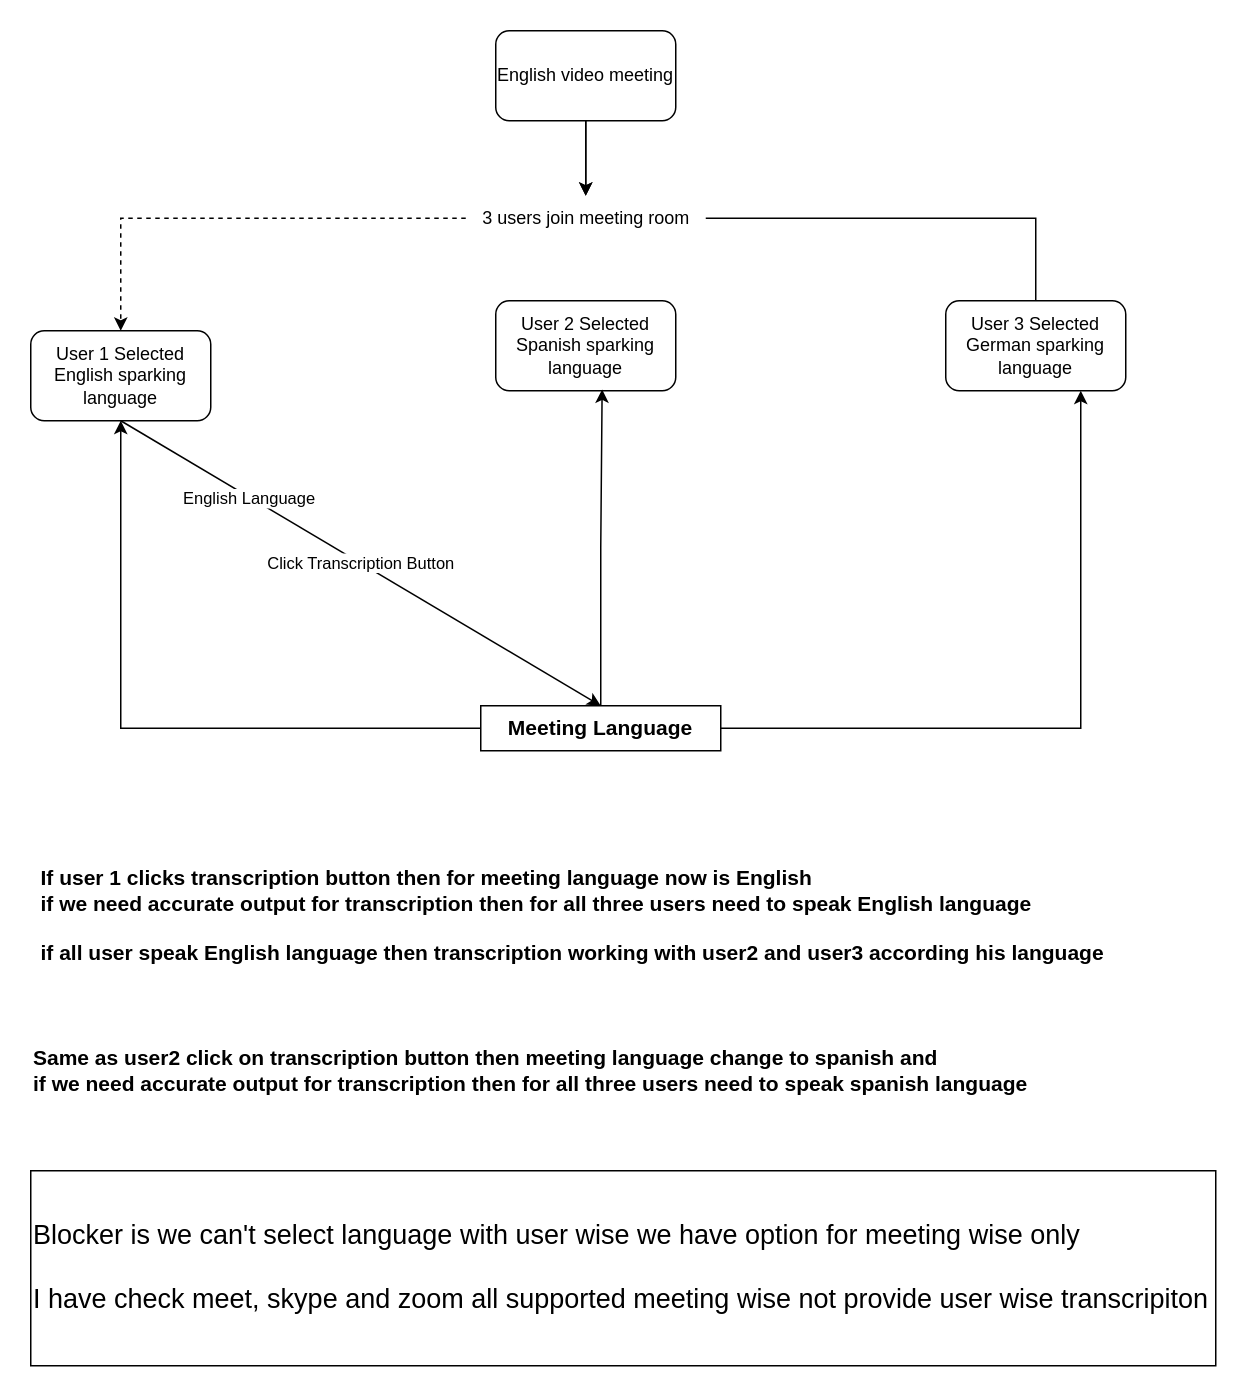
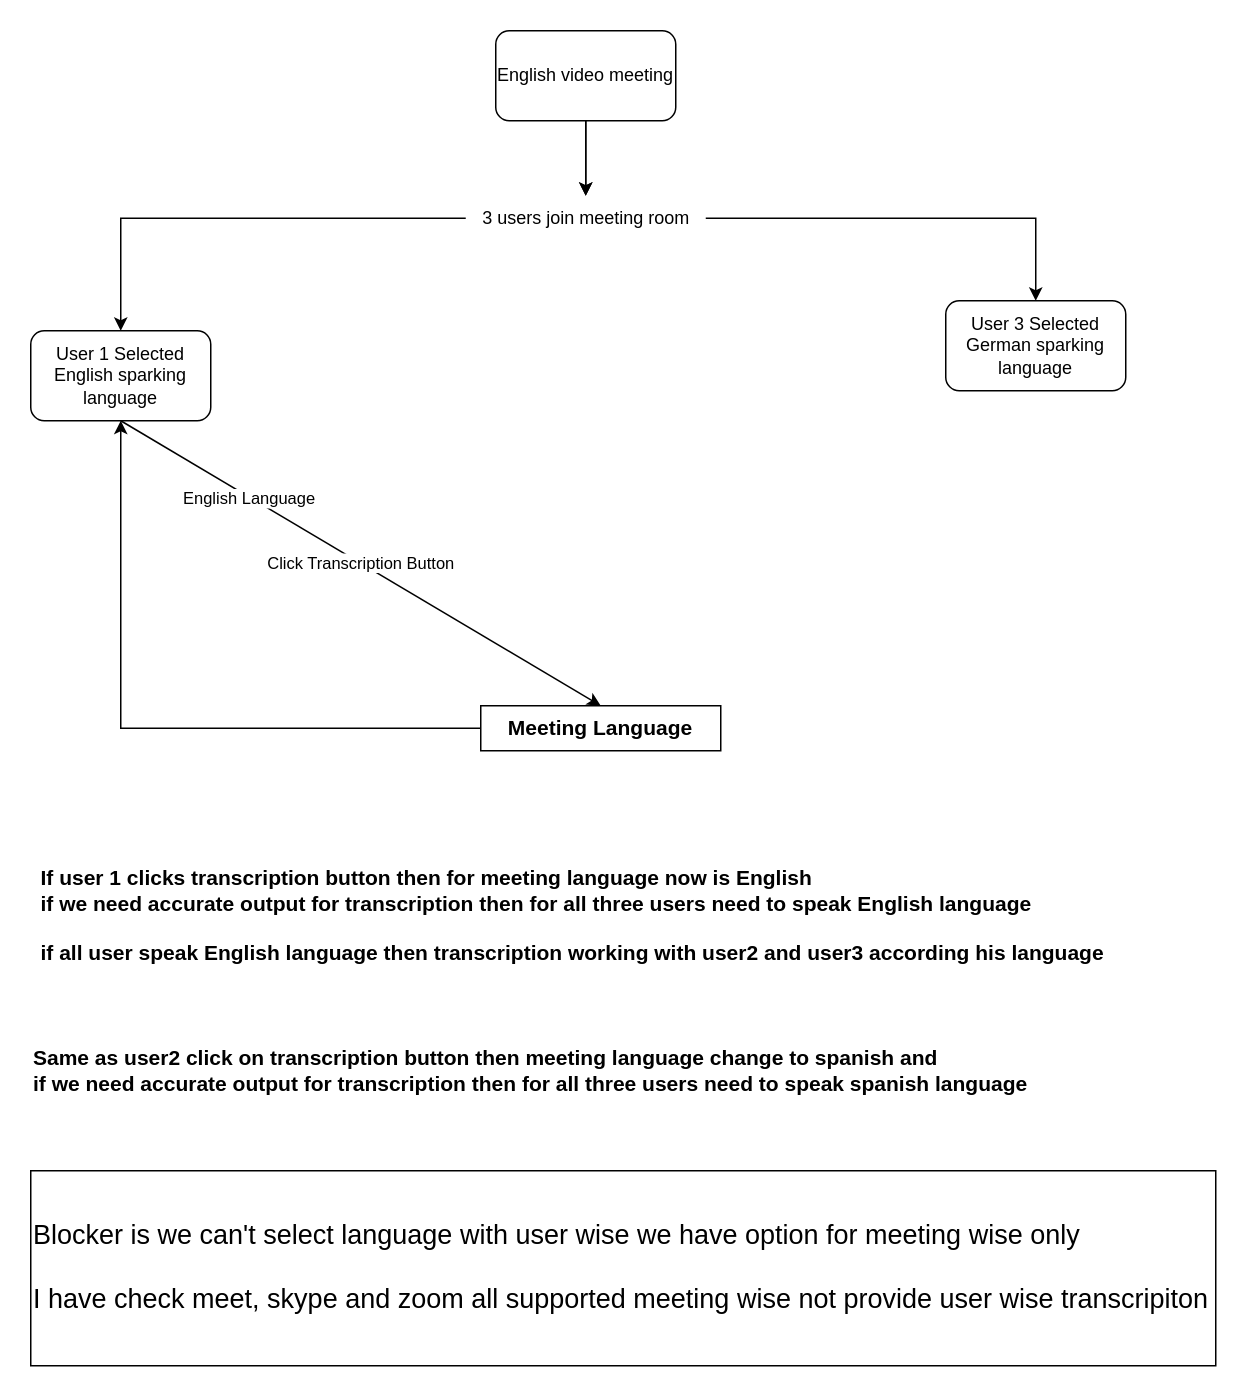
(241, 218) -> (241, 218)
(1036, 293) -> (1036, 289)
(586, 346) -> none
(601, 552) -> none
(1064, 728) -> none
